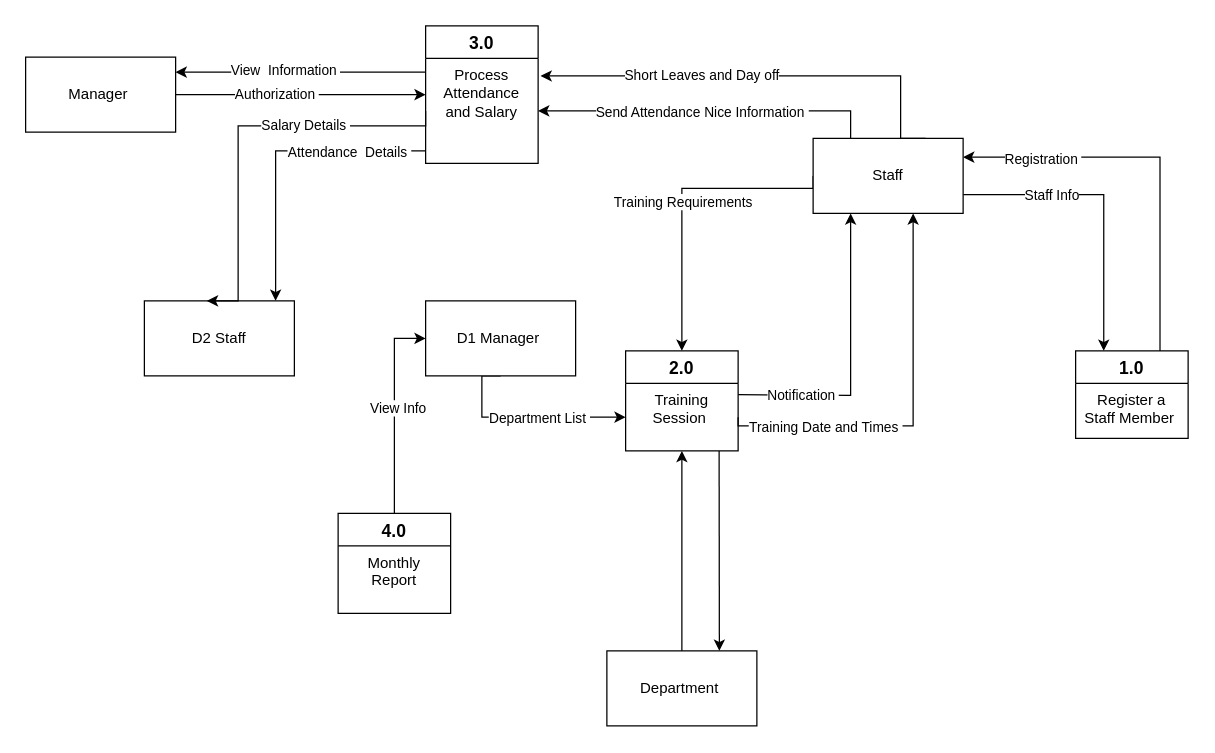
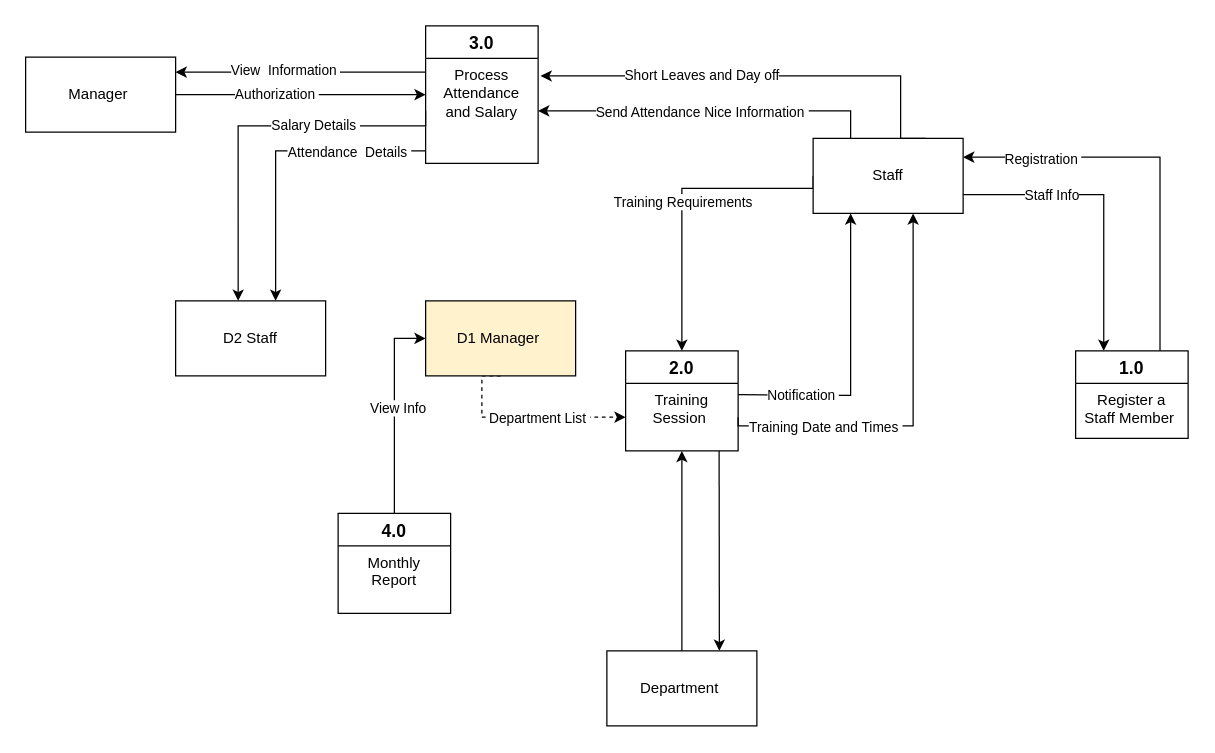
(219, 338) -> (251, 338)
(501, 338) -> (501, 338)
(482, 399) -> (482, 399)
